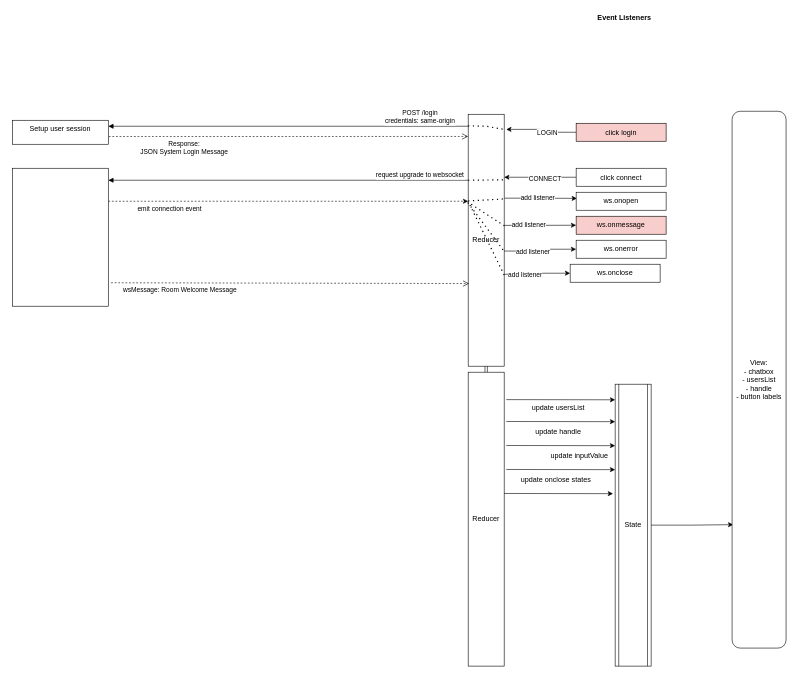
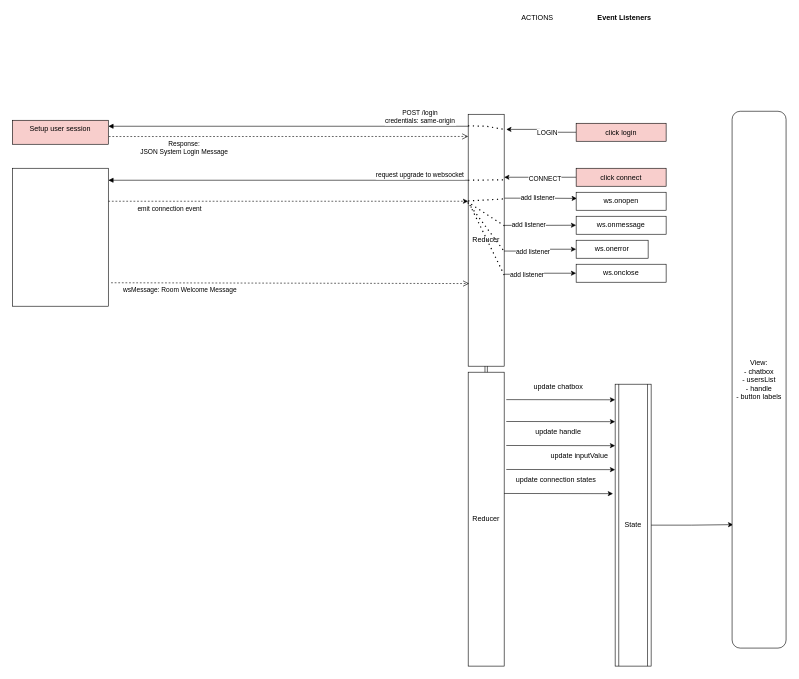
none -> (537, 18)
(60, 132) -> (60, 132)
(621, 177) -> (621, 177)
(621, 225) -> (621, 225)
(621, 249) -> (612, 249)
(615, 273) -> (621, 273)
none -> (558, 386)
(558, 408) -> none
(556, 480) -> (556, 480)
